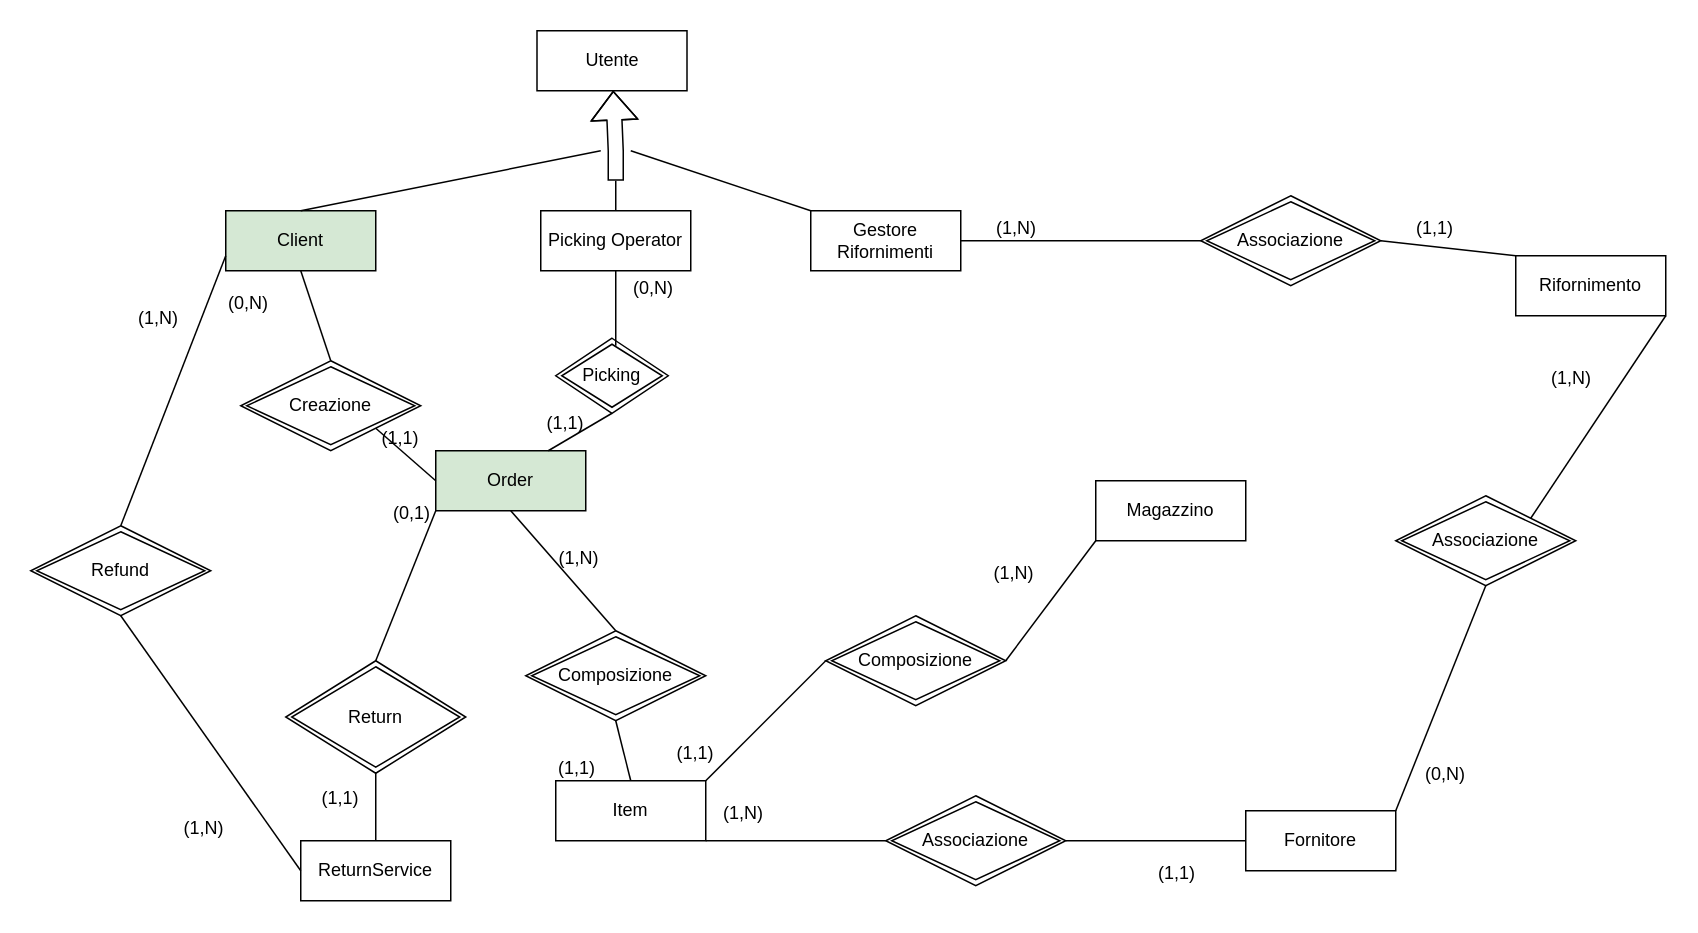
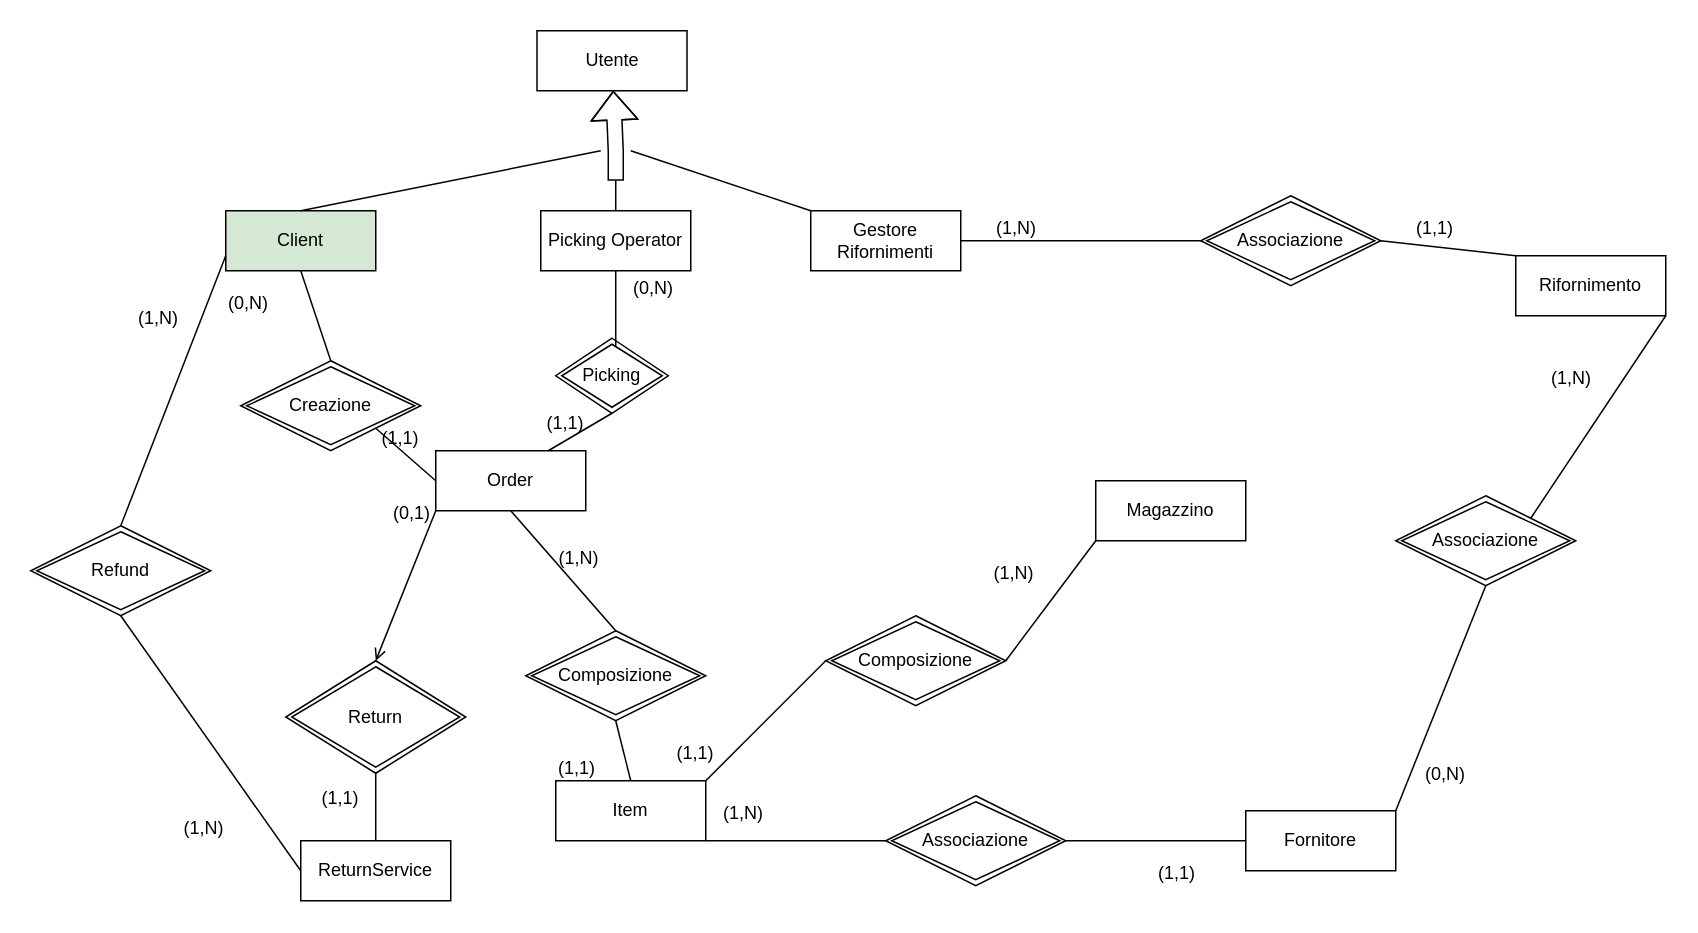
(511, 481) -> (511, 481)
(378, 655) -> (378, 654)
